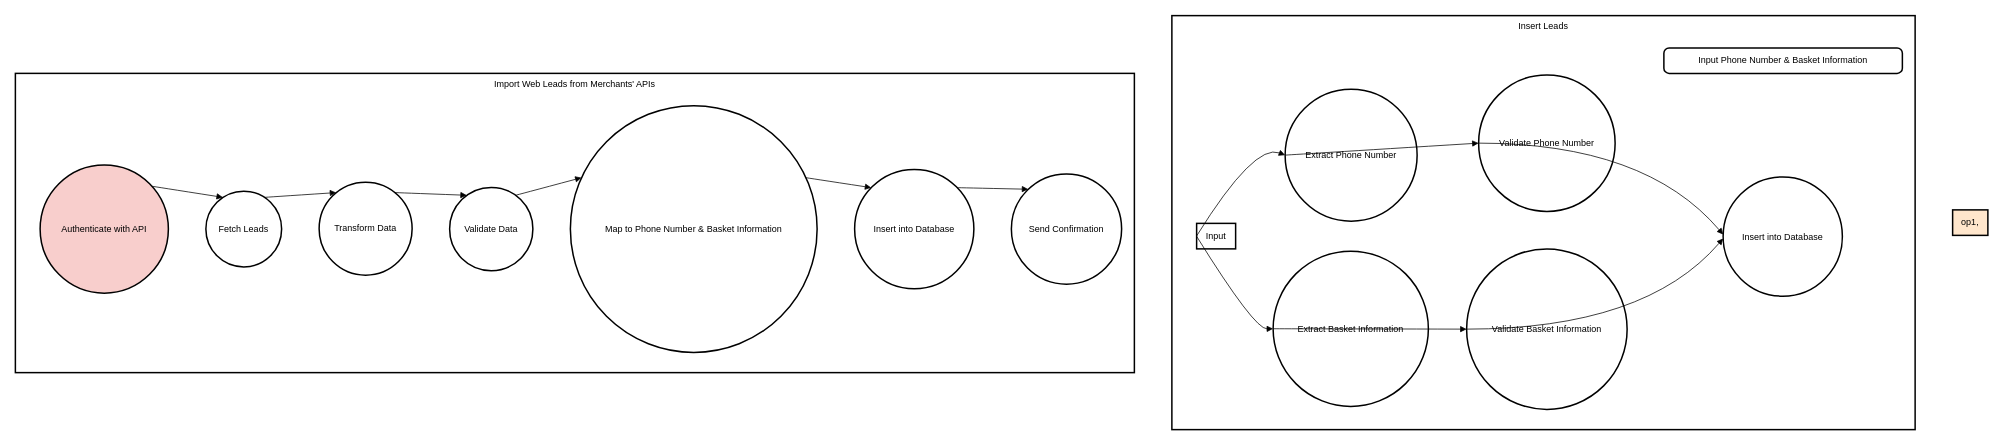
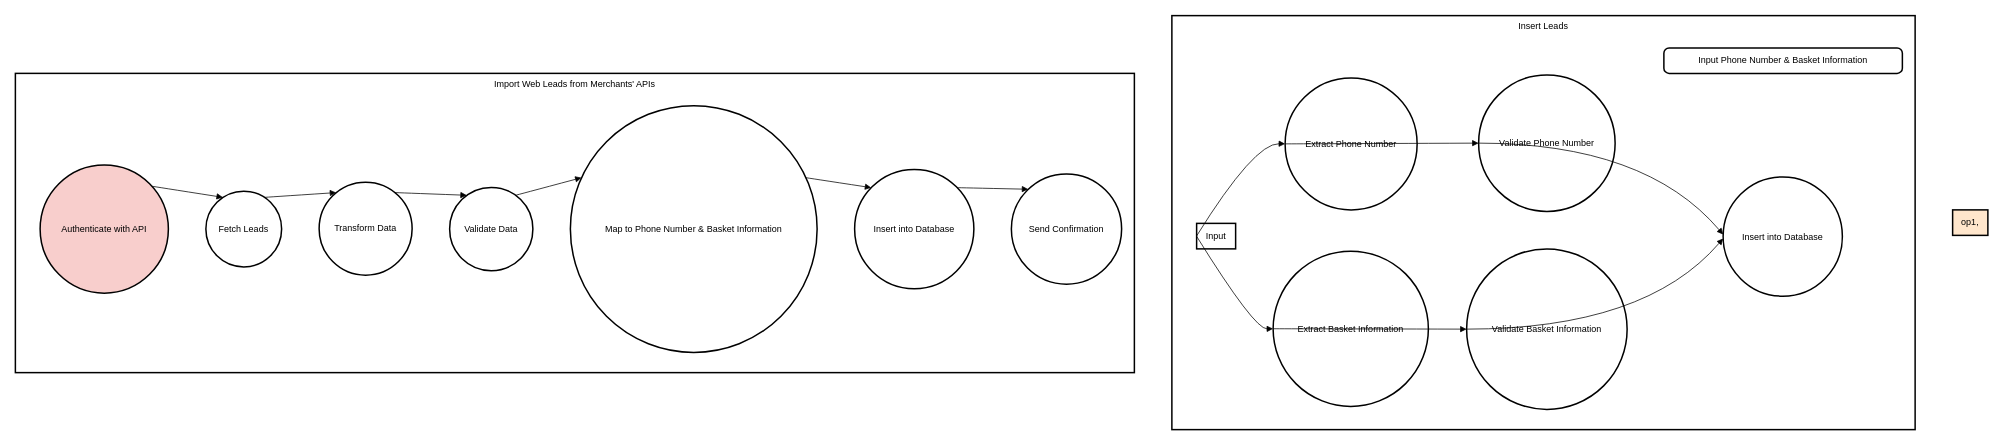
(1351, 155) -> (1351, 144)
